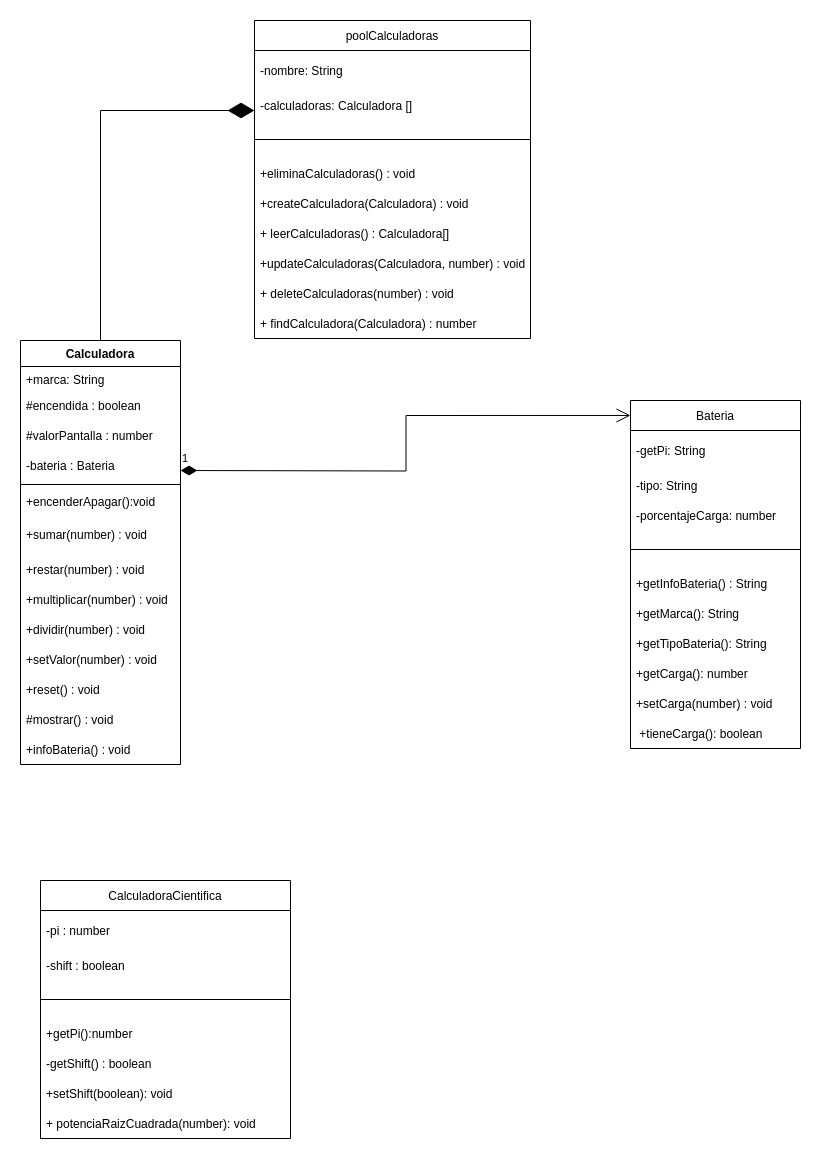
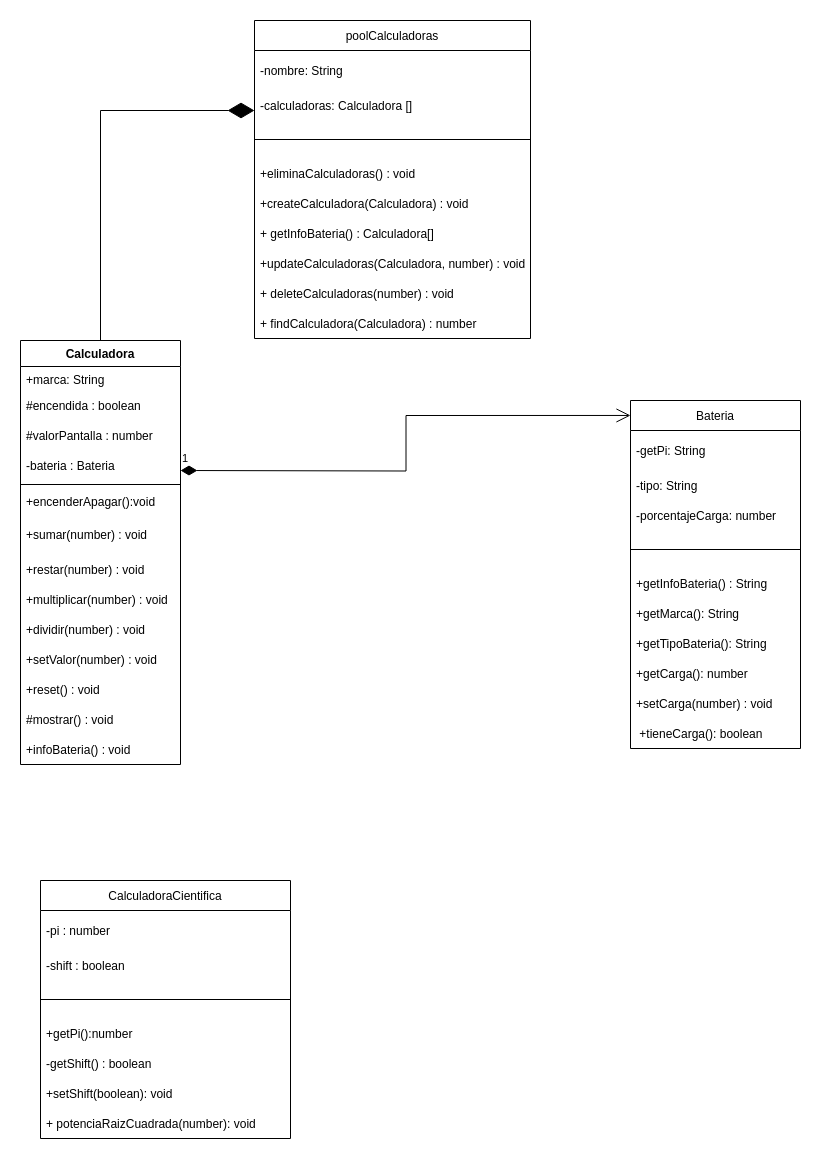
(368, 234) -> (365, 234)
